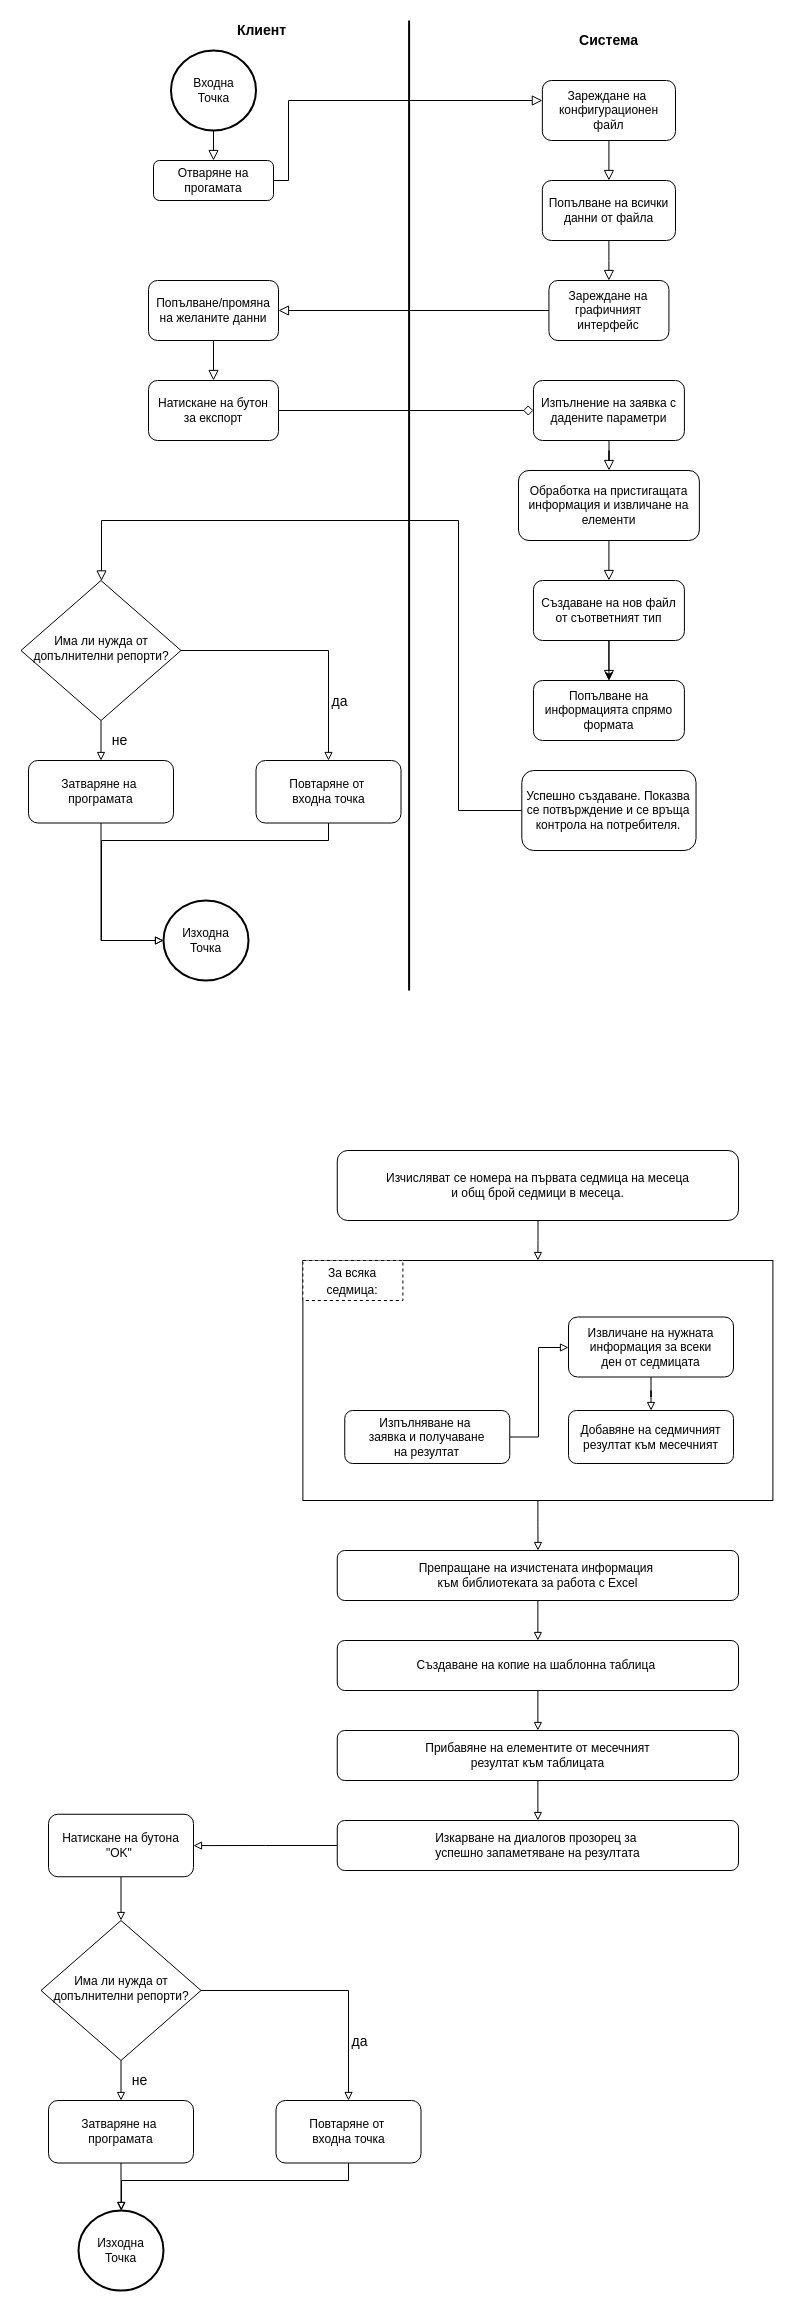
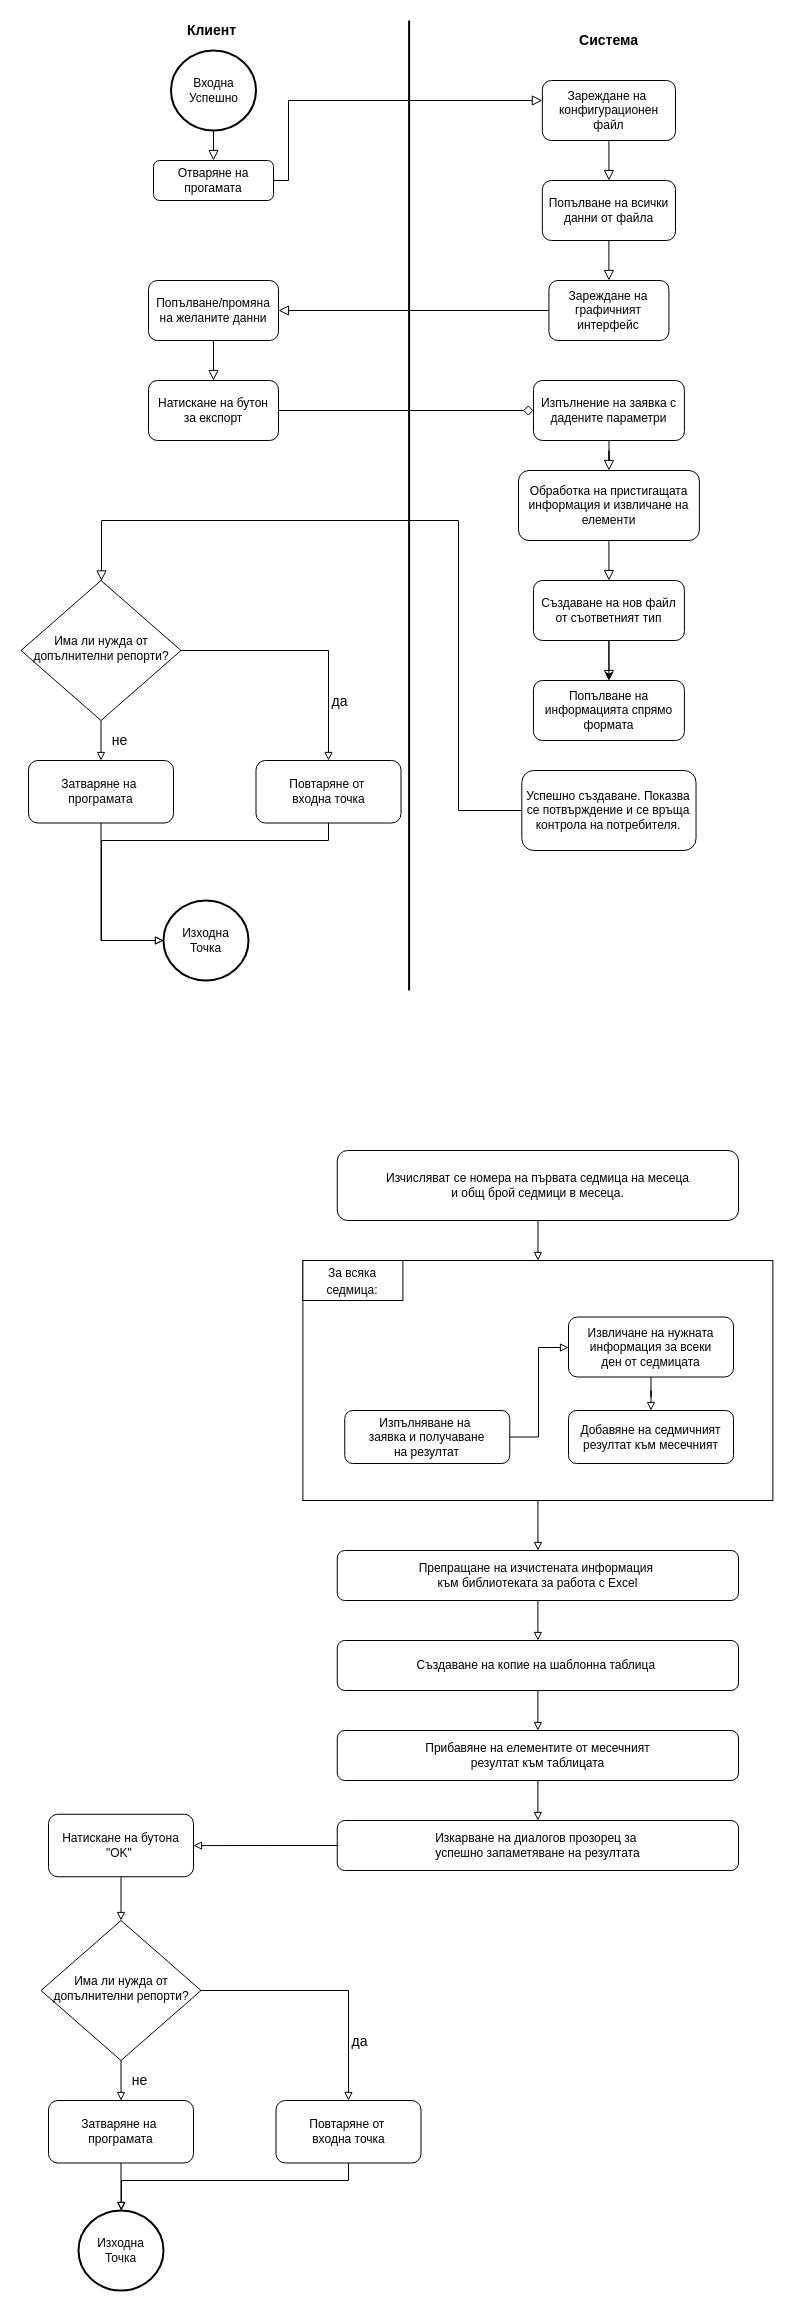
(261, 31) -> (211, 31)
(214, 91) -> (214, 91)
(353, 1281) -> (353, 1281)
